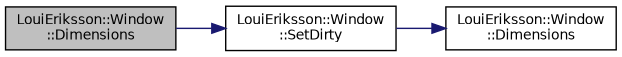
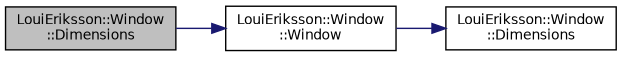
(311, 28) -> (311, 28)
